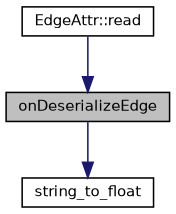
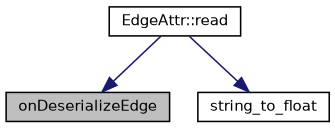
(88, 142) -> (214, 59)
